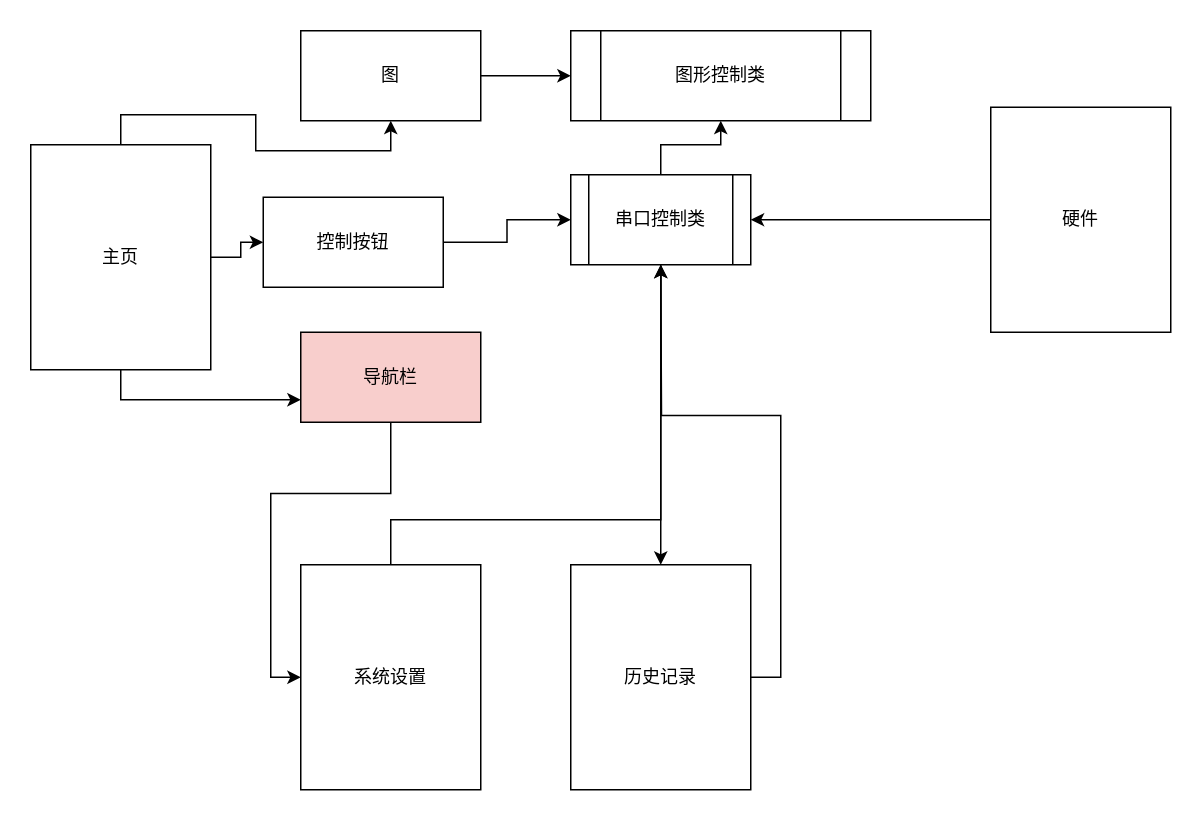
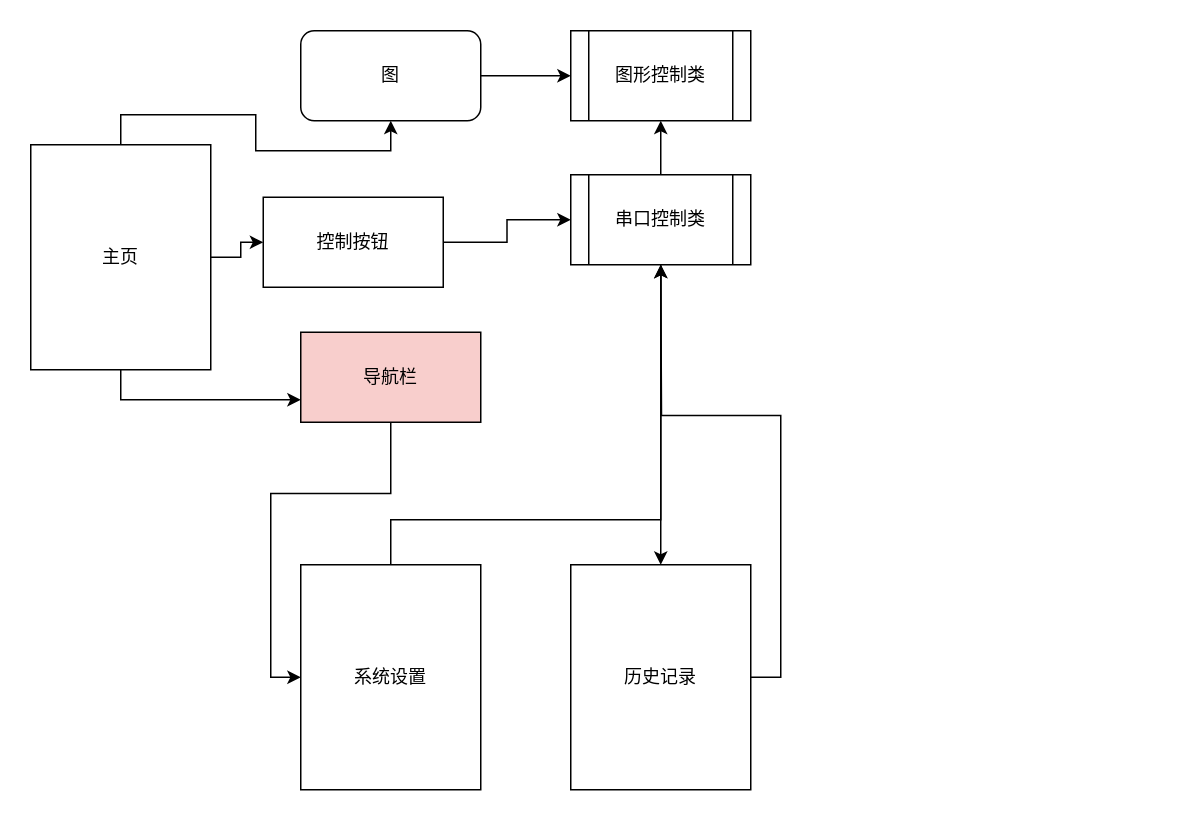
(391, 76) -> (391, 76)
(721, 76) -> (661, 76)
(876, 220) -> none
(1081, 220) -> none
